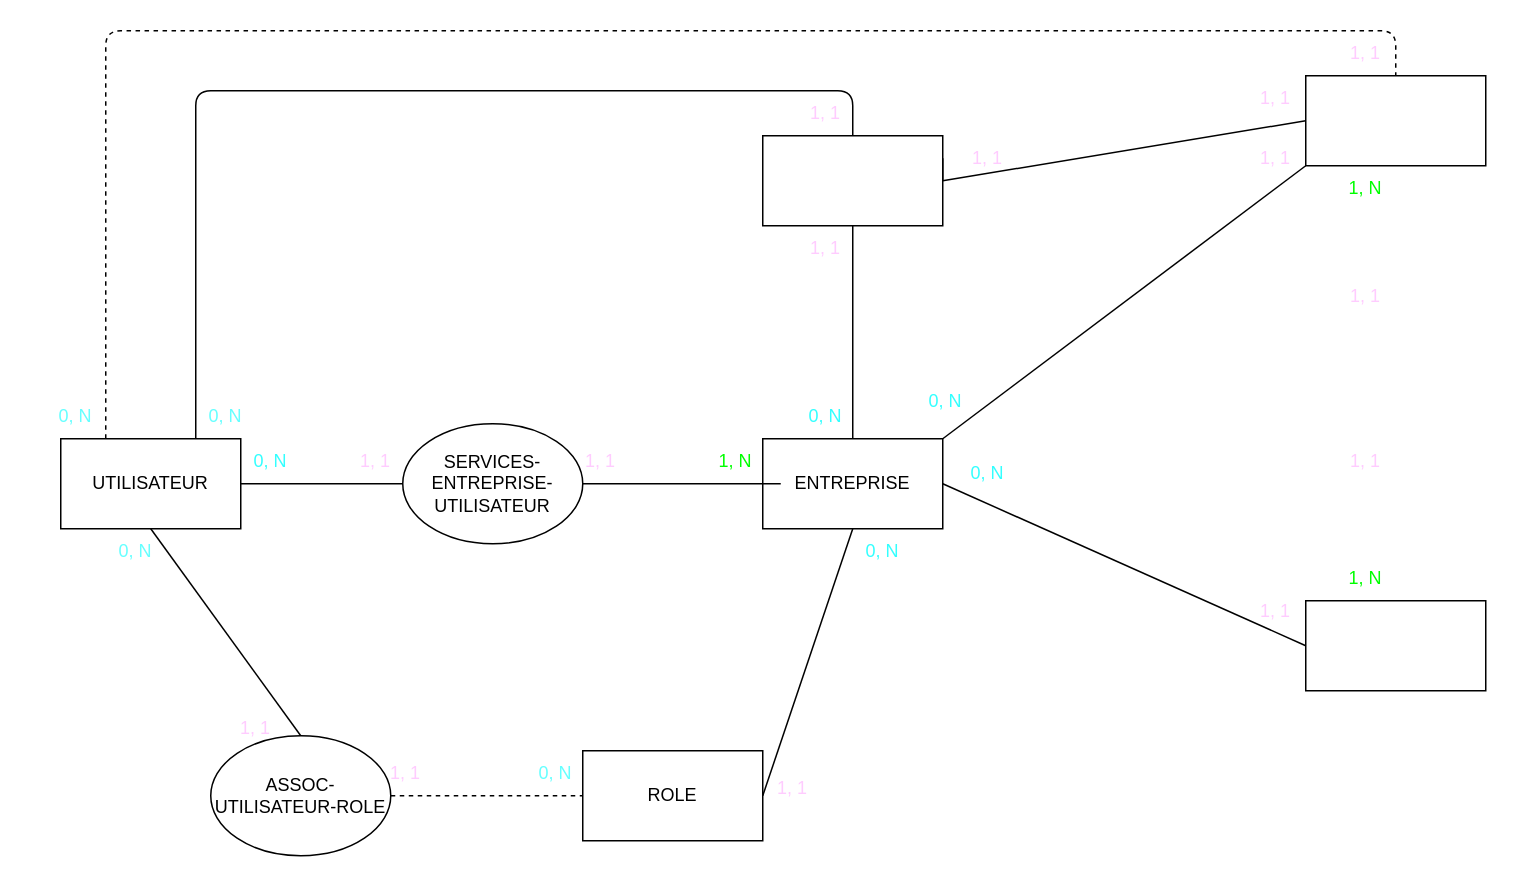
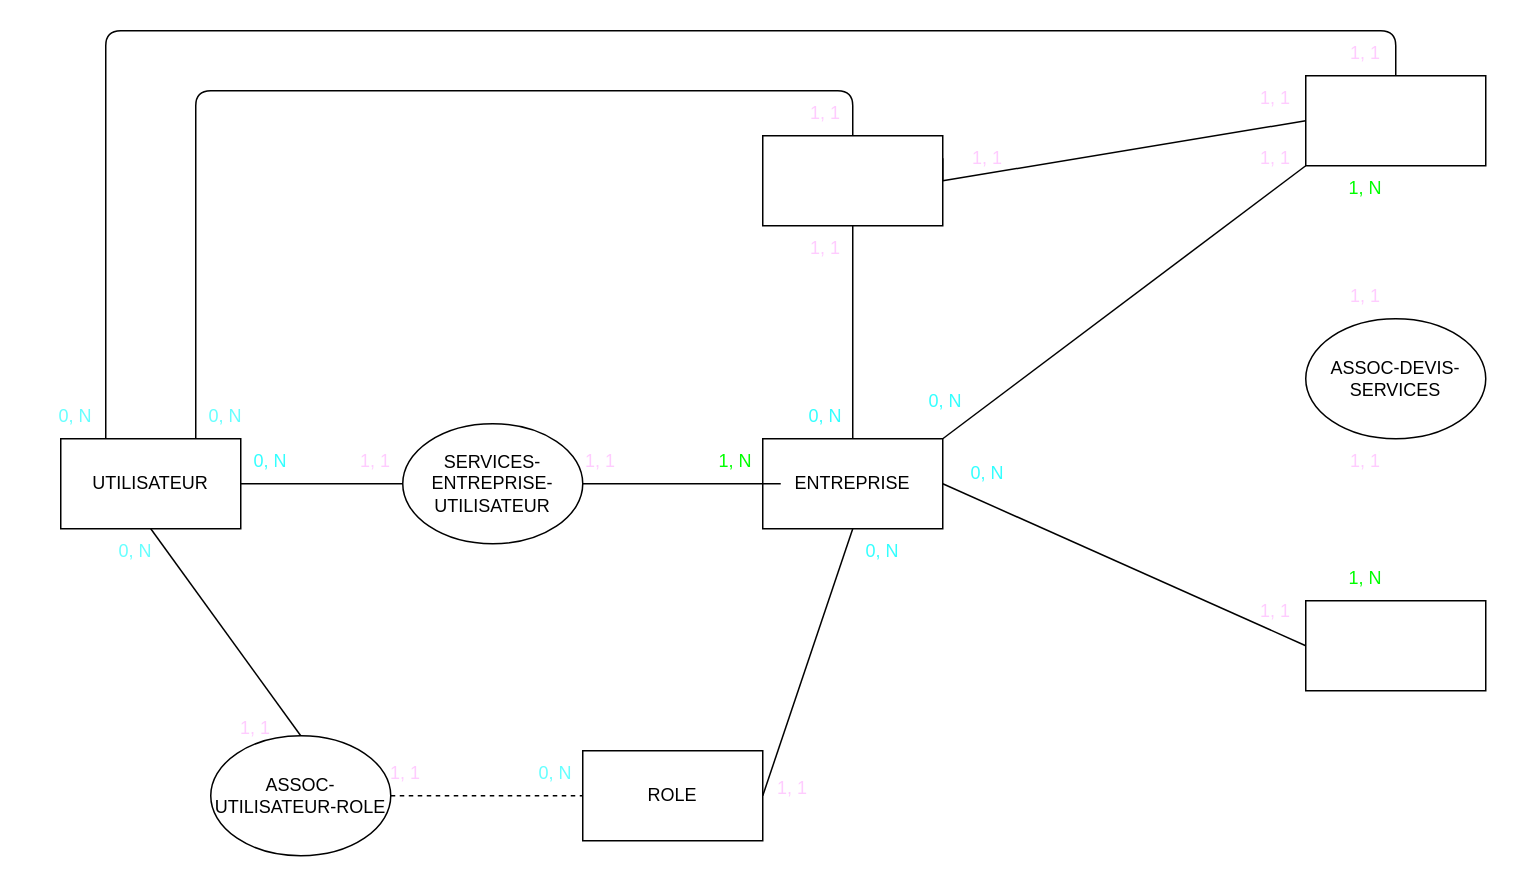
(570, 31) -> (570, 31)
none -> (1396, 379)
